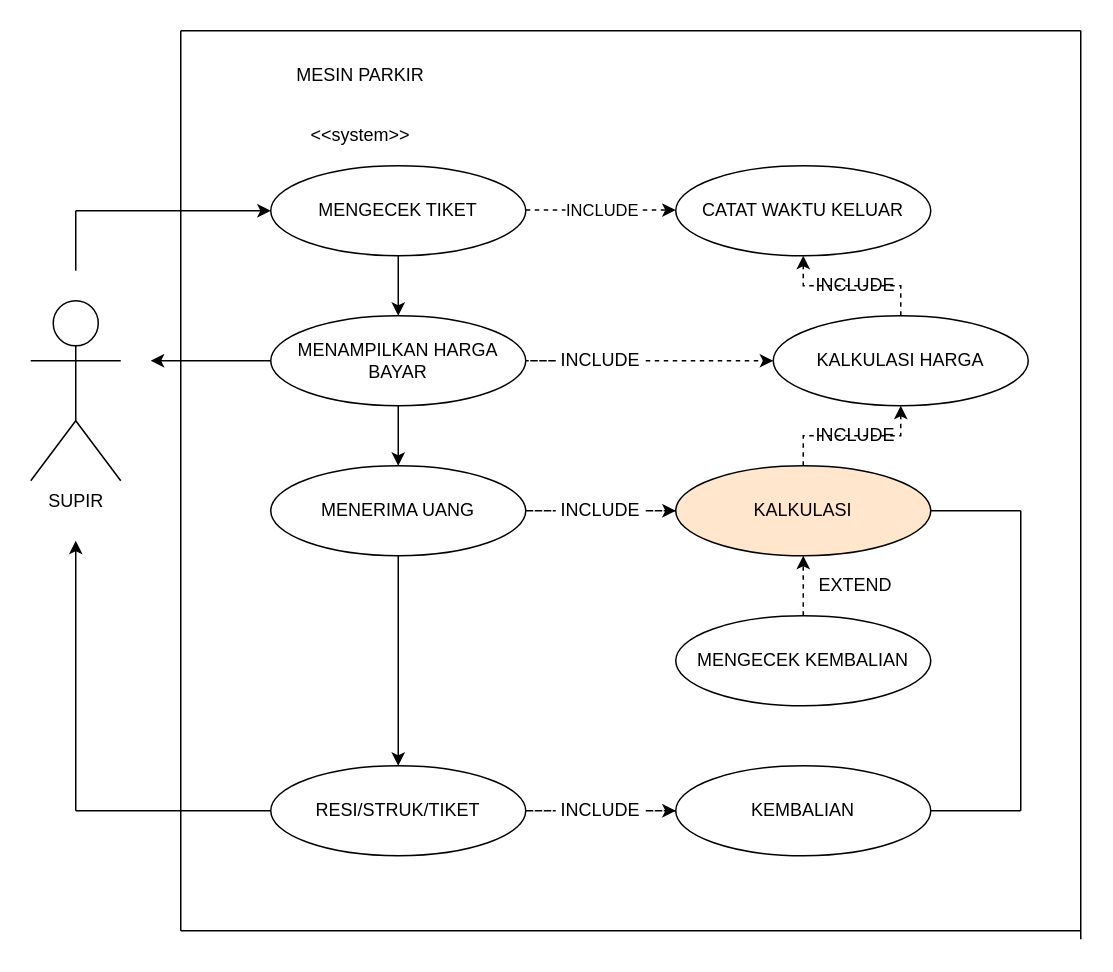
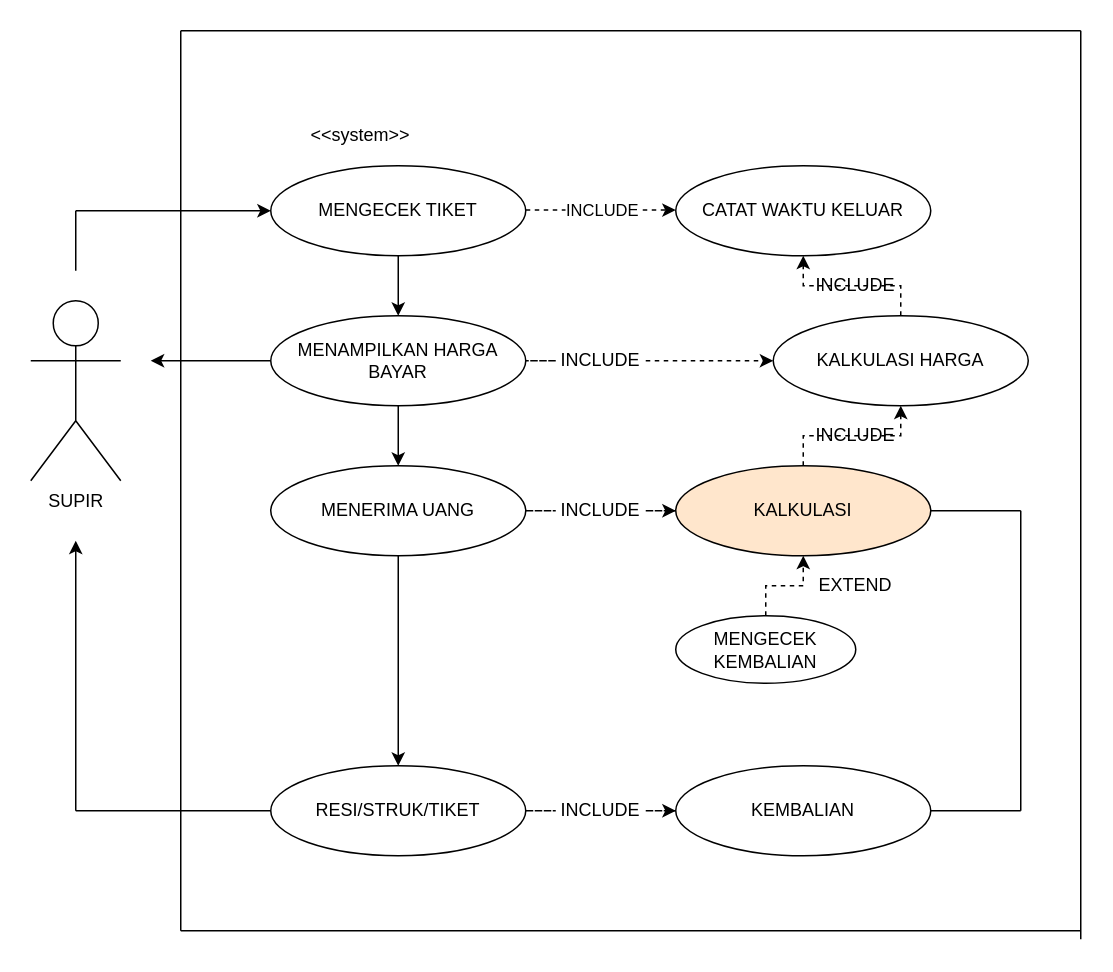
(361, 76) -> none
(803, 661) -> (766, 650)
